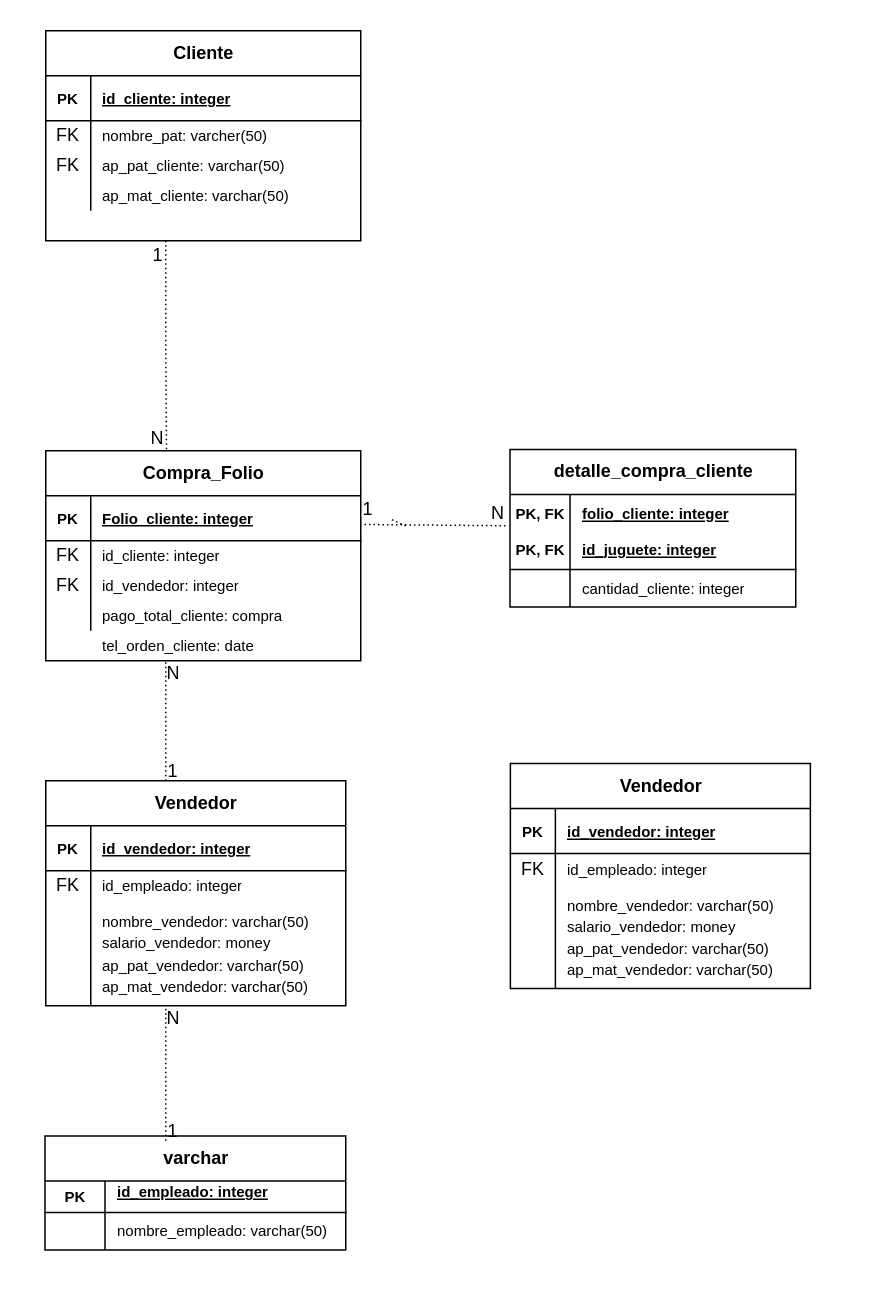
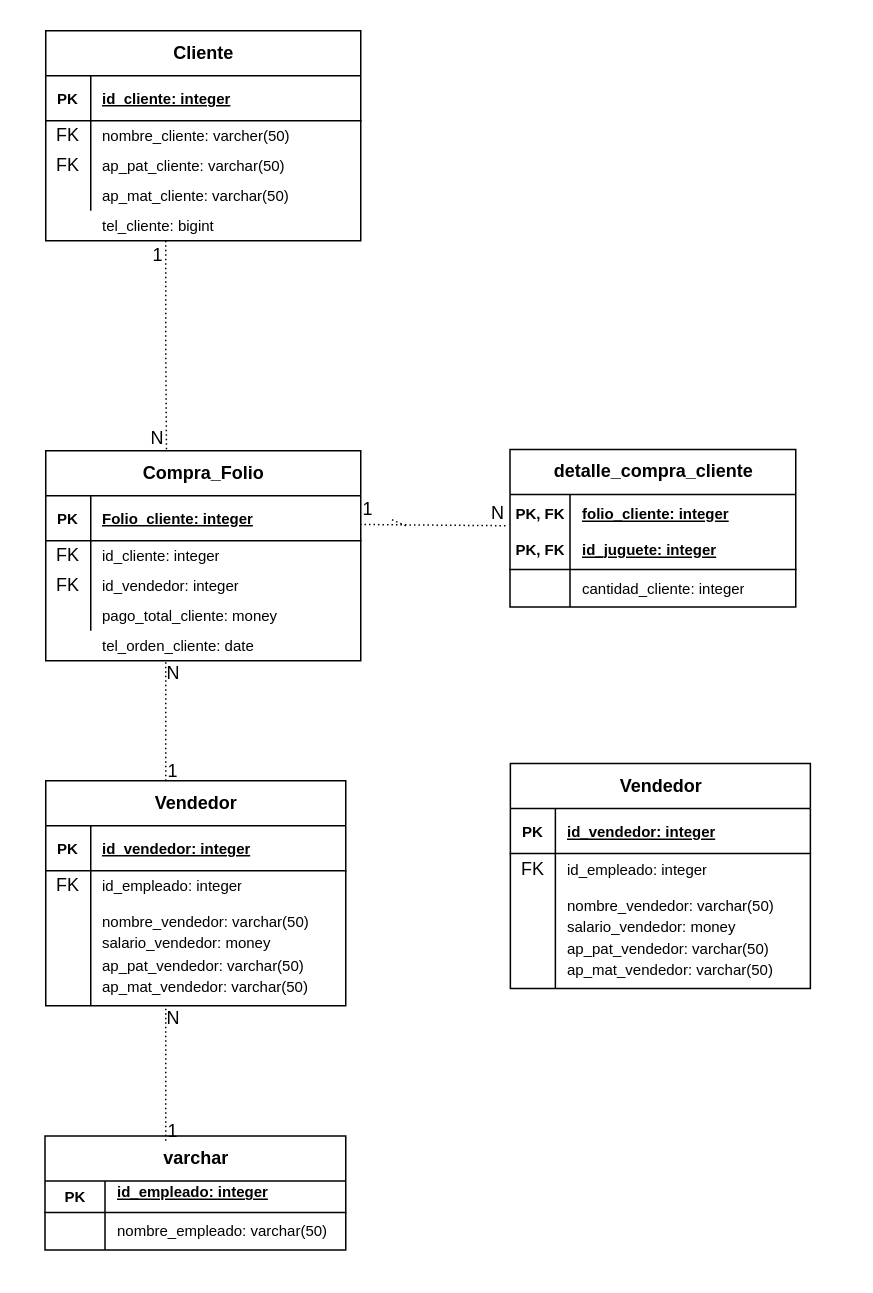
(195, 136) -> (208, 136)
none -> (226, 226)
(222, 616) -> (217, 616)
